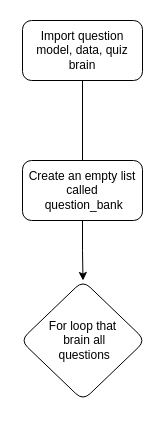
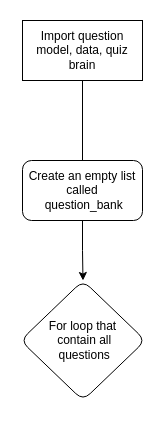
(83, 51) -> (83, 51)
(83, 341) -> (83, 341)
